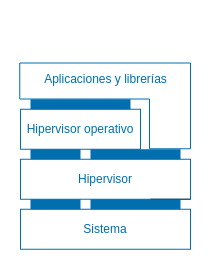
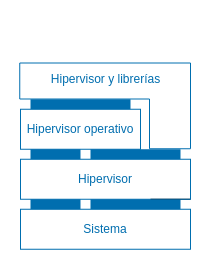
(106, 80) -> (106, 80)
